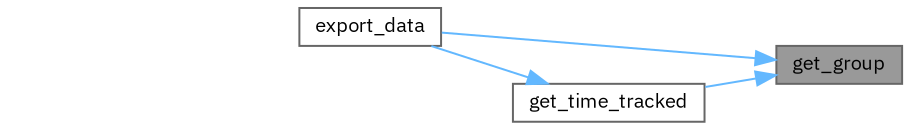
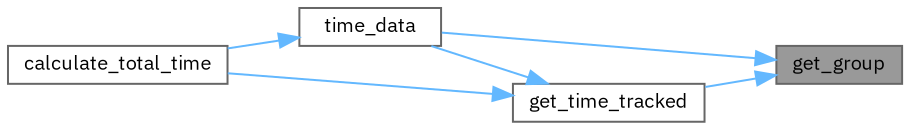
(370, 27) -> (370, 27)
none -> (118, 65)
